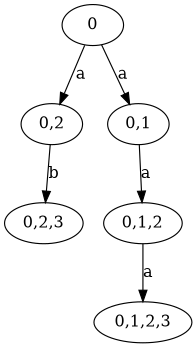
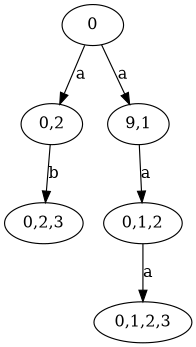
(138, 124) -> (138, 124)
